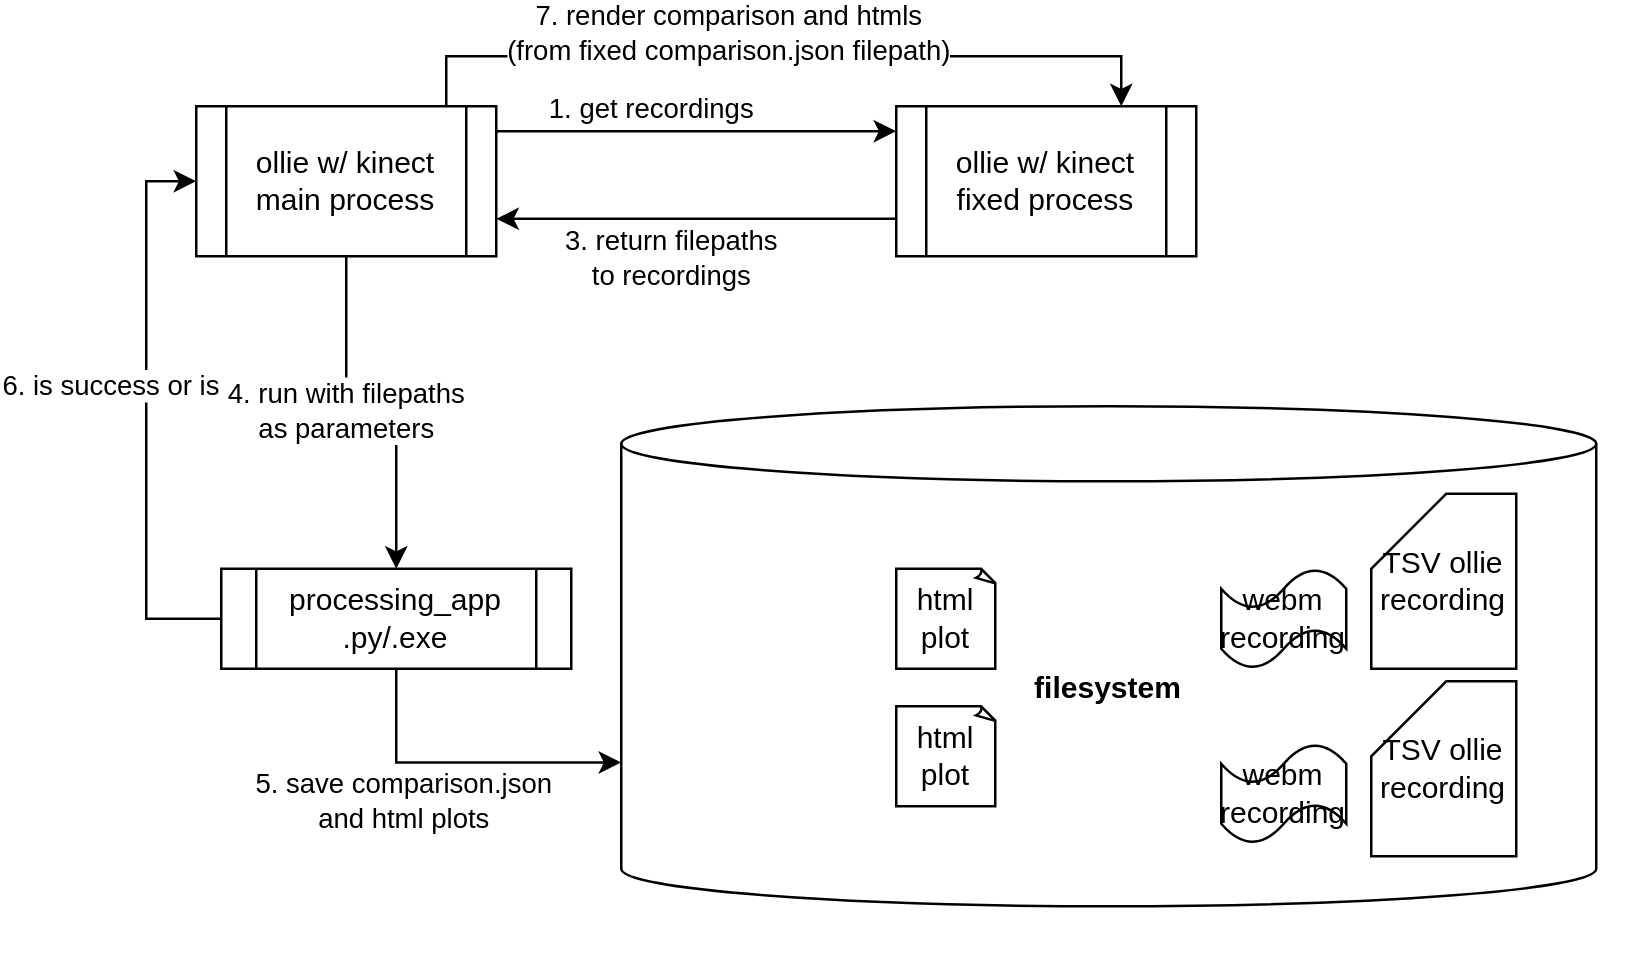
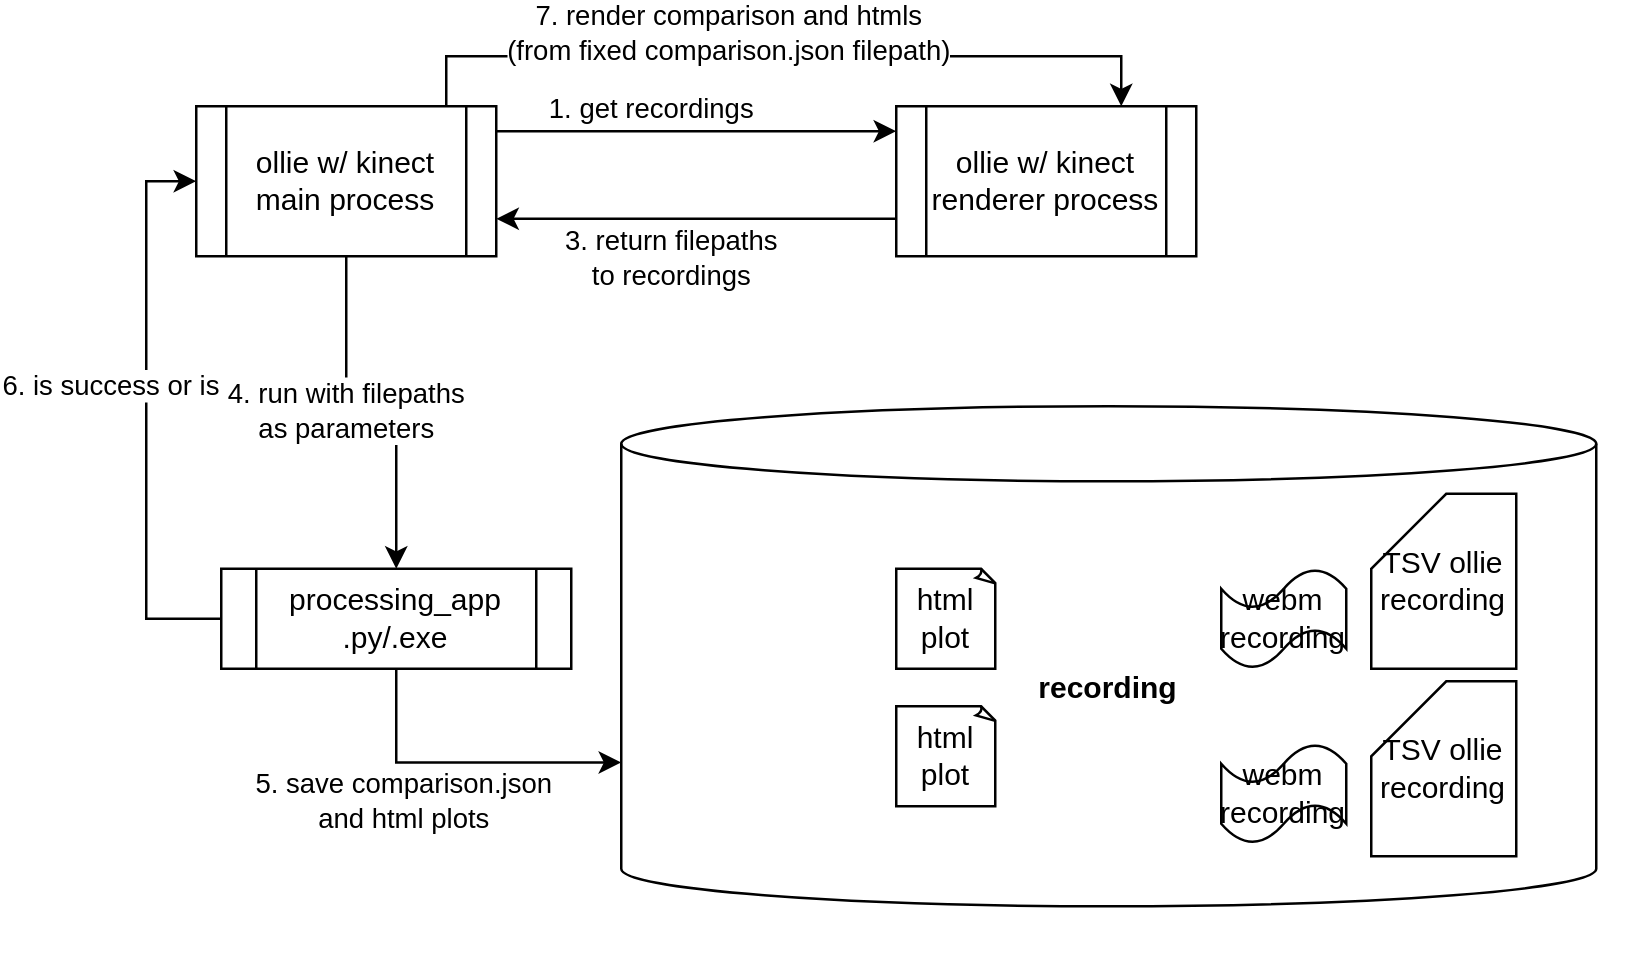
(1046, 181) -> (1046, 181)
(1109, 689) -> (1109, 689)
